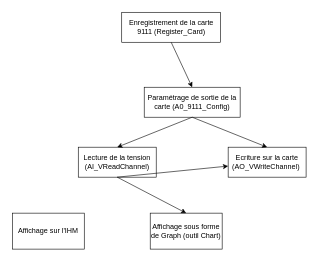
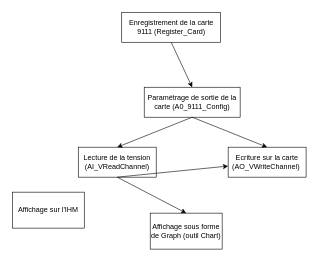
(48, 231) -> (48, 210)
